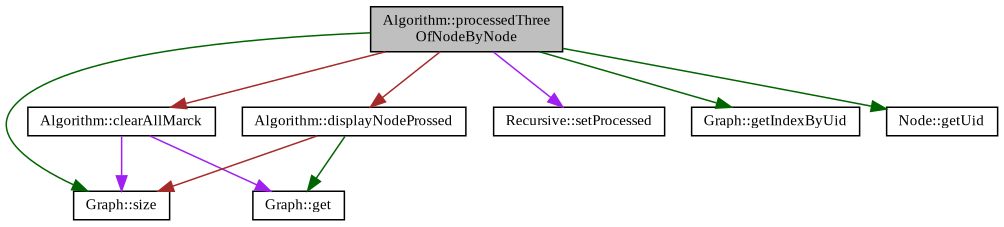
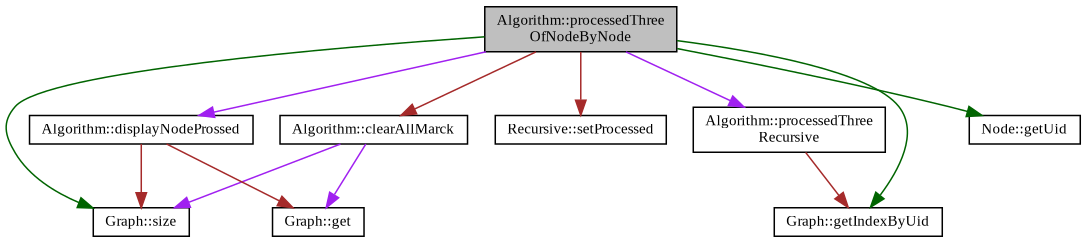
(411, 75) -> (350, 82)
(522, 75) -> (581, 76)
none -> (789, 130)
(331, 157) -> (223, 172)
